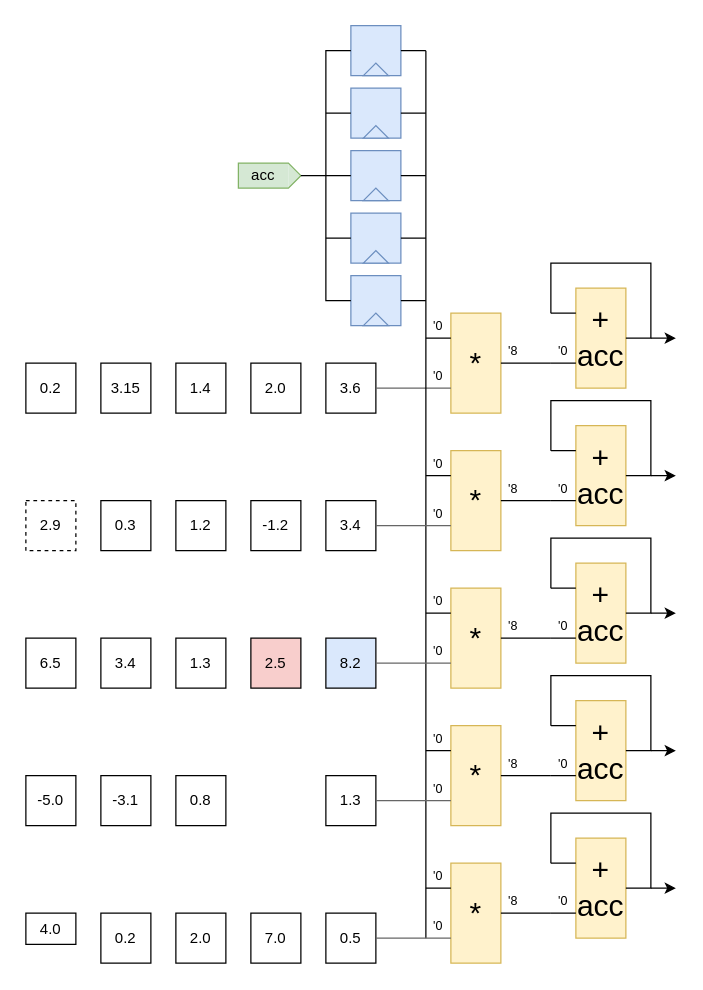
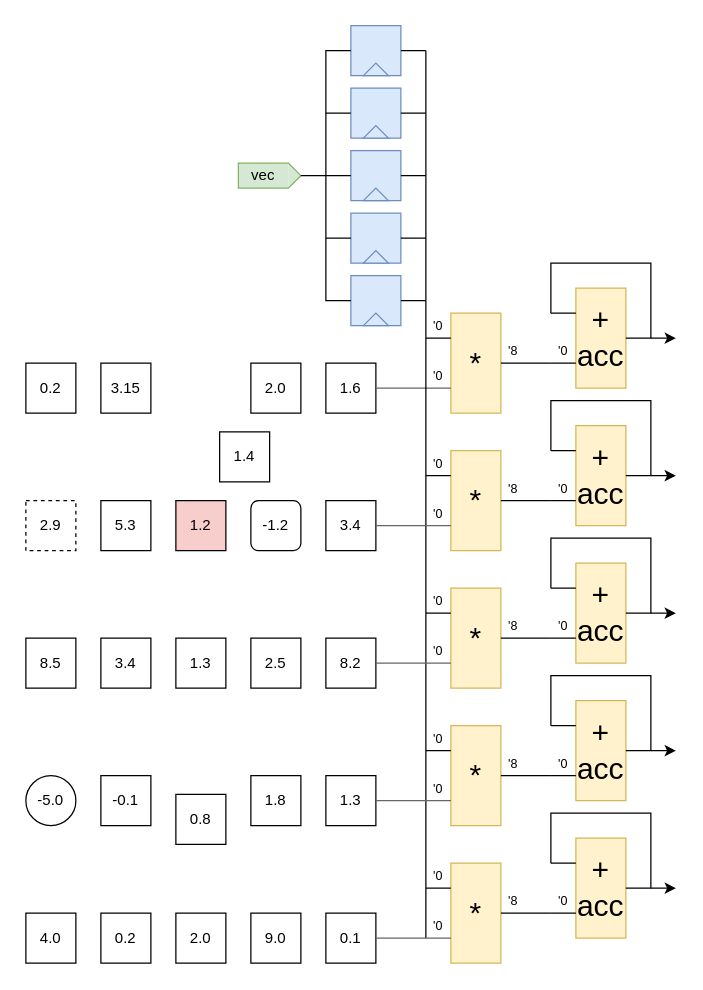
(263, 176) -> (263, 176)
(201, 388) -> (244, 457)
(351, 388) -> (351, 388)
(126, 526) -> (126, 526)
(201, 526) -> (201, 526)
(276, 526) -> (276, 526)
(51, 663) -> (51, 663)
(276, 663) -> (276, 663)
(351, 663) -> (351, 663)
(51, 801) -> (51, 801)
(126, 801) -> (126, 801)
(201, 801) -> (201, 819)
none -> (276, 801)
(51, 929) -> (51, 938)
(276, 938) -> (276, 938)
(351, 938) -> (351, 938)
